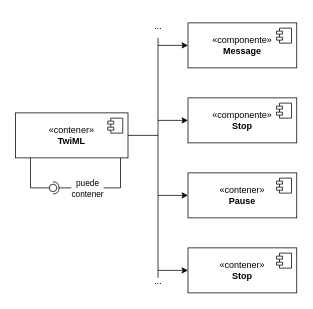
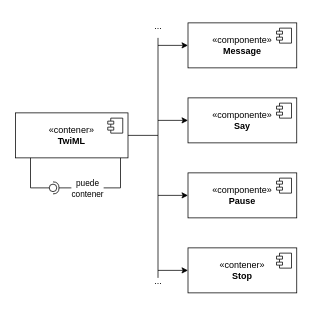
(242, 120) -> (242, 120)
(242, 195) -> (242, 195)
